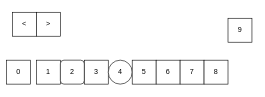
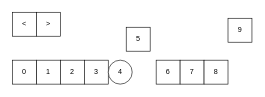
(18, 72) -> (24, 72)
(72, 72) -> (72, 72)
(144, 72) -> (138, 39)
